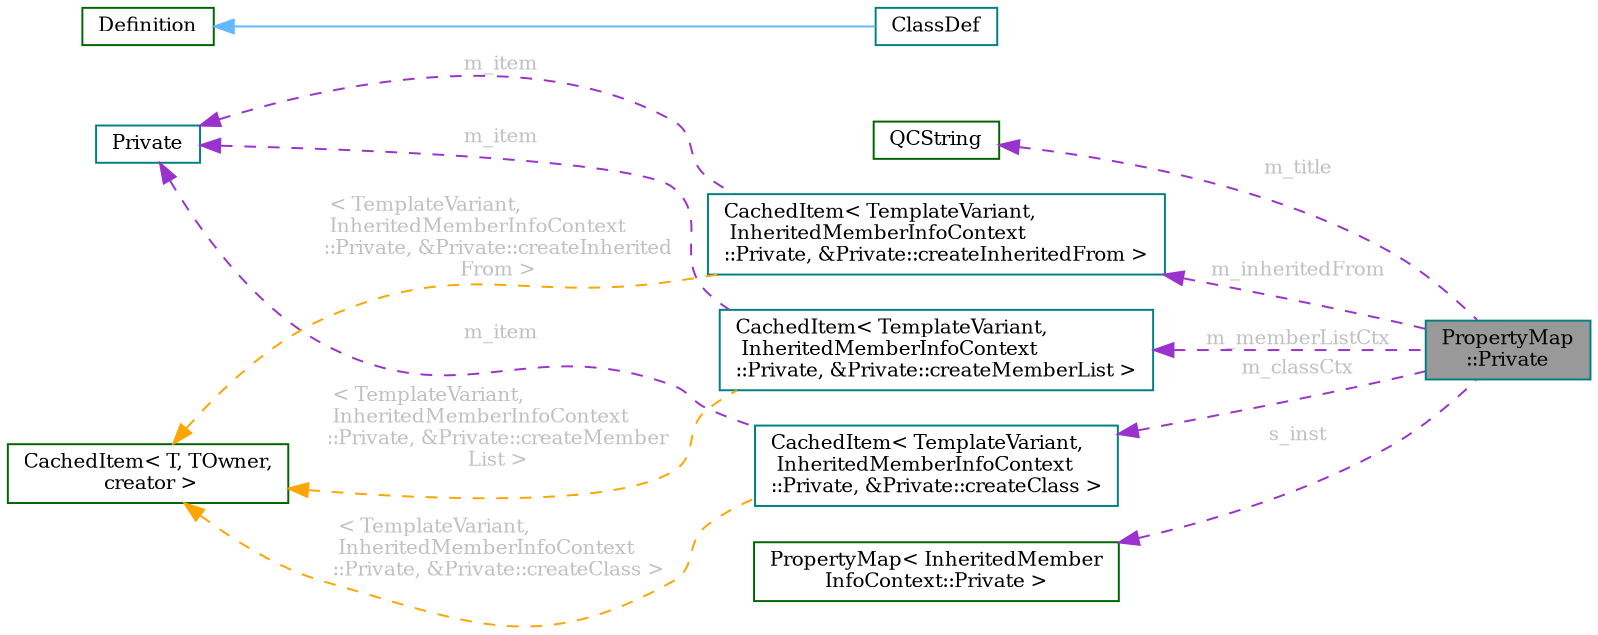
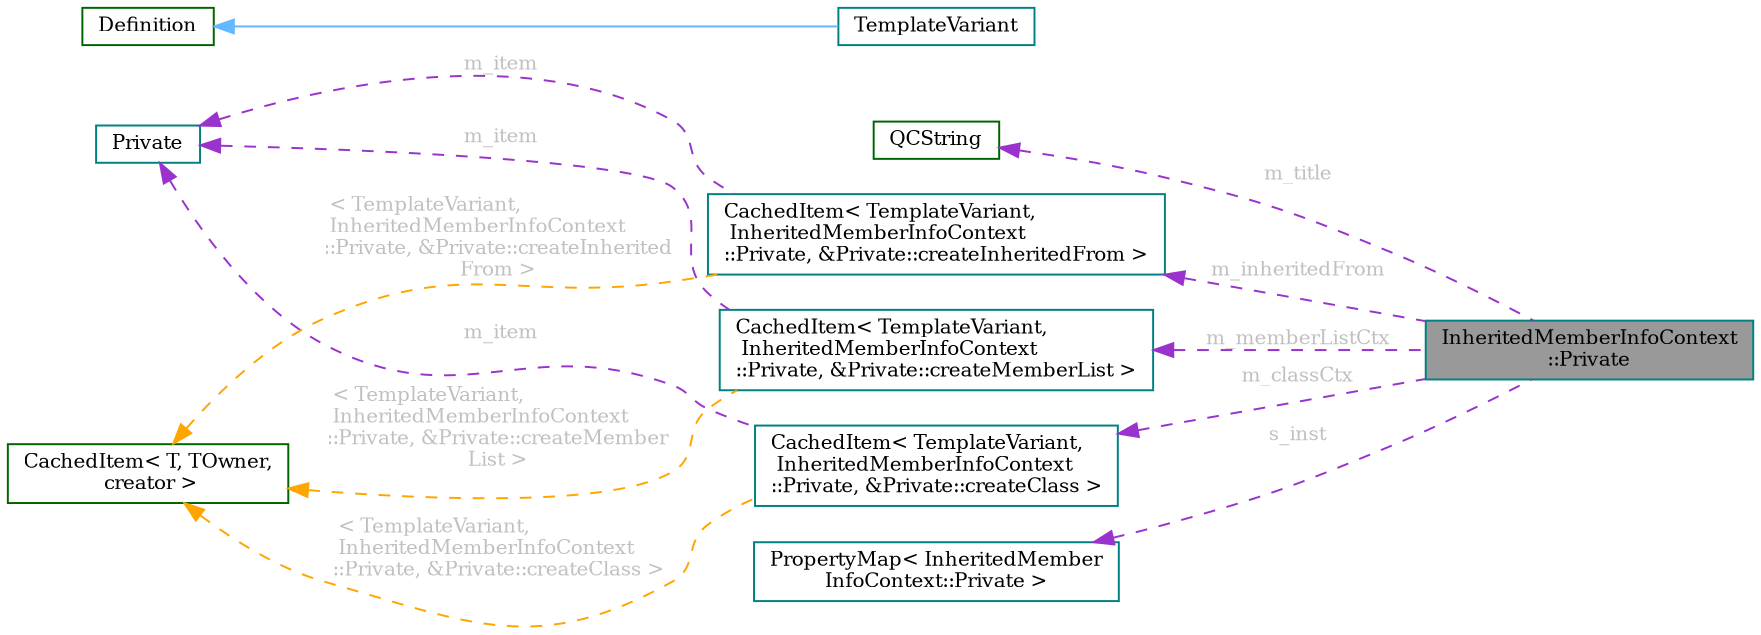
(936, 26) -> (936, 26)
(1508, 350) -> (1589, 350)
(936, 572) -> (936, 572)
